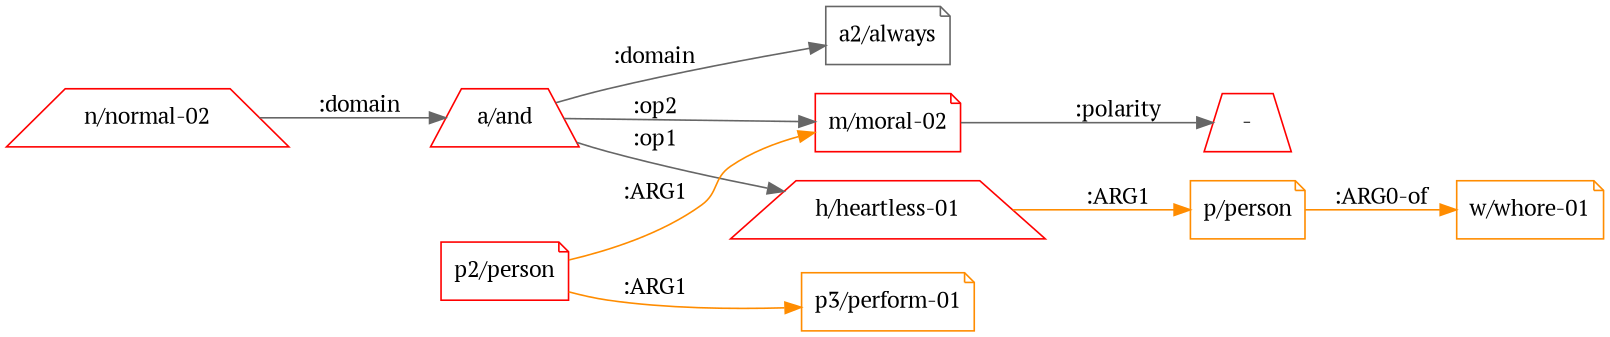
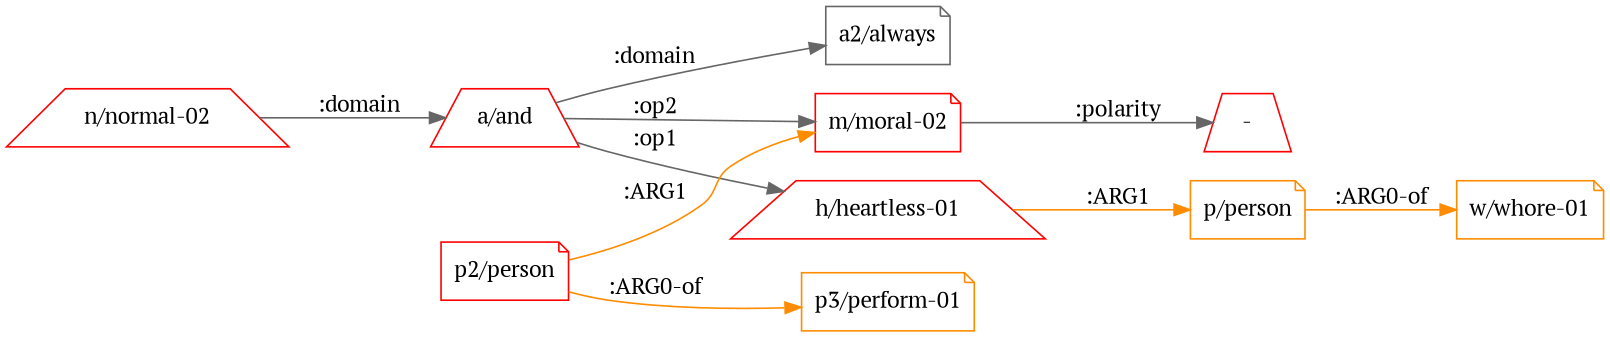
(655, 288) -> (655, 288)
